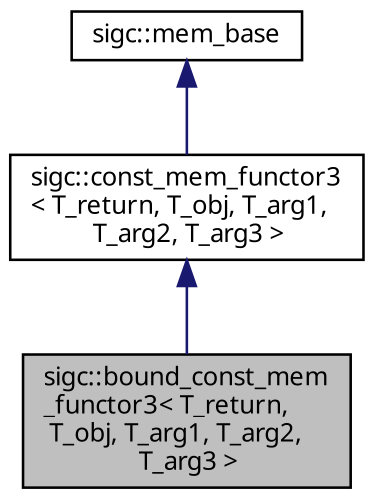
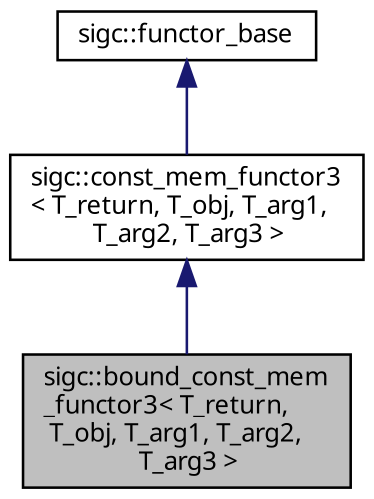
(187, 36) -> (187, 36)
